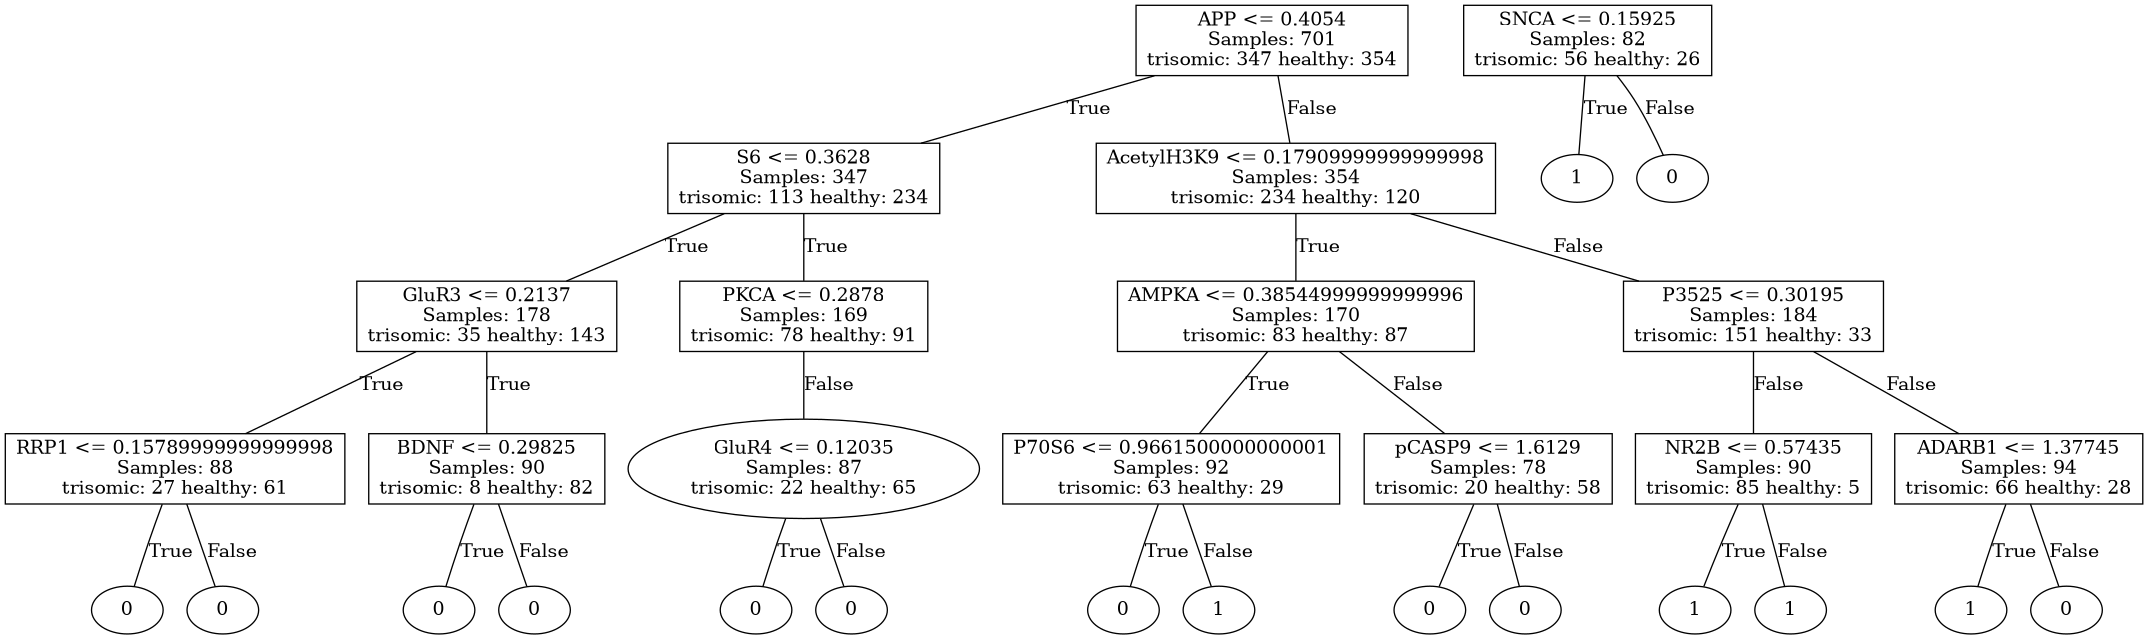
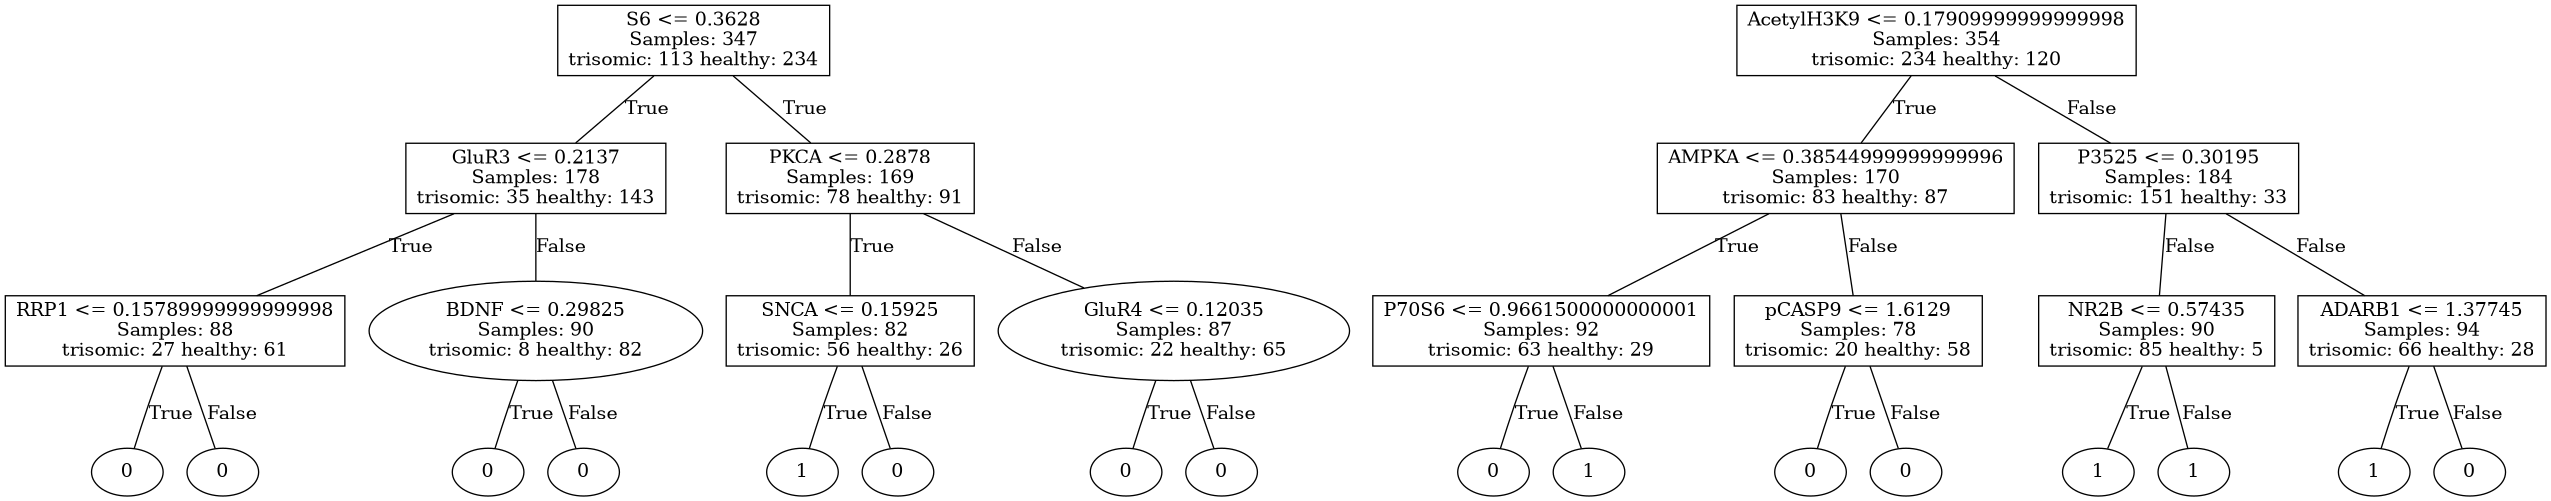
(1272, 40) -> none
none -> (850, 255)
(509, 385) -> (561, 247)
(487, 469) -> (536, 331)
